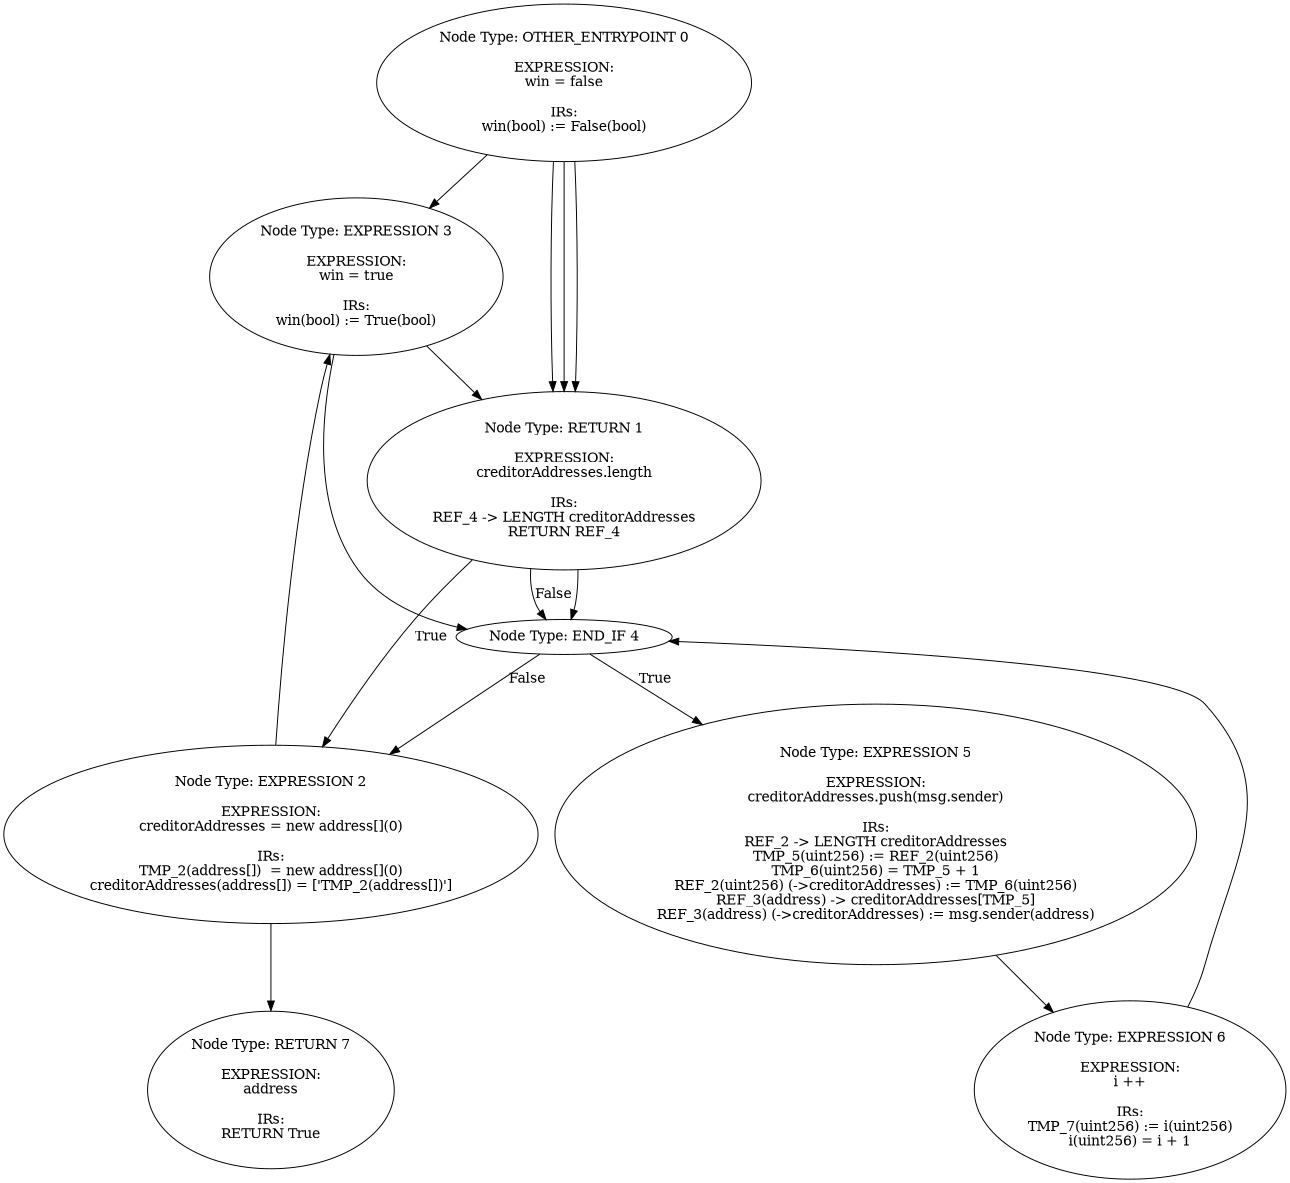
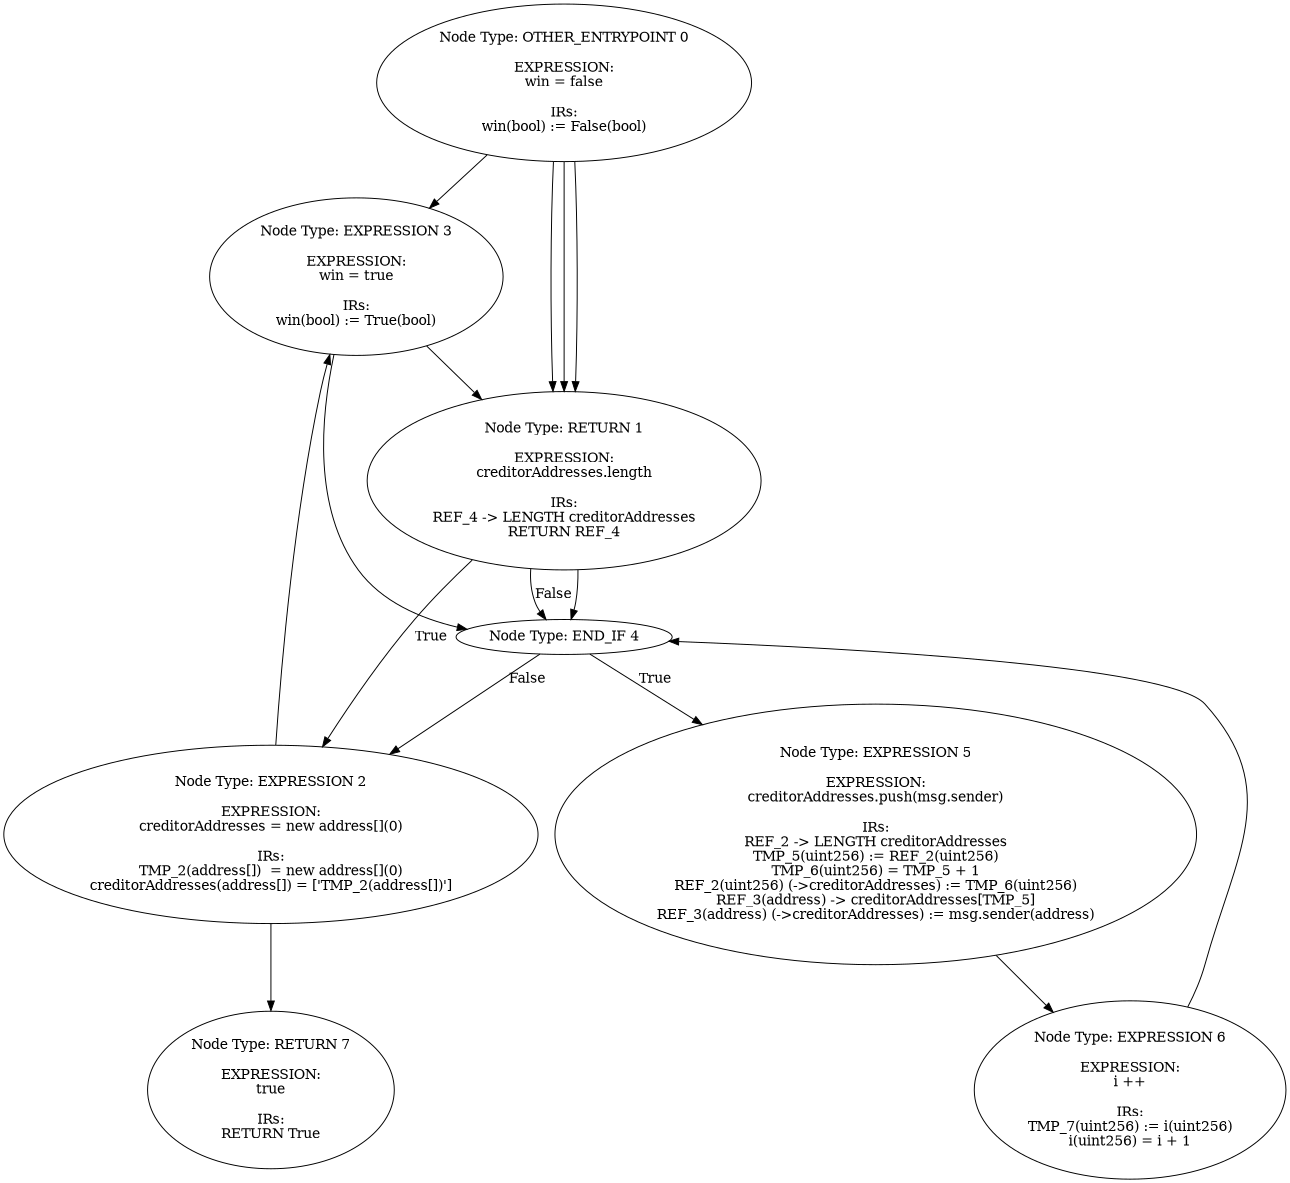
(271, 1090) -> (271, 1090)
